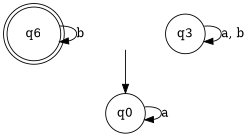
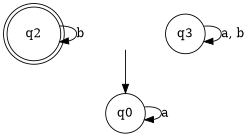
(34, 34) -> (34, 34)
